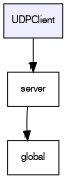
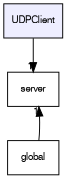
(27, 119) -> (40, 128)
